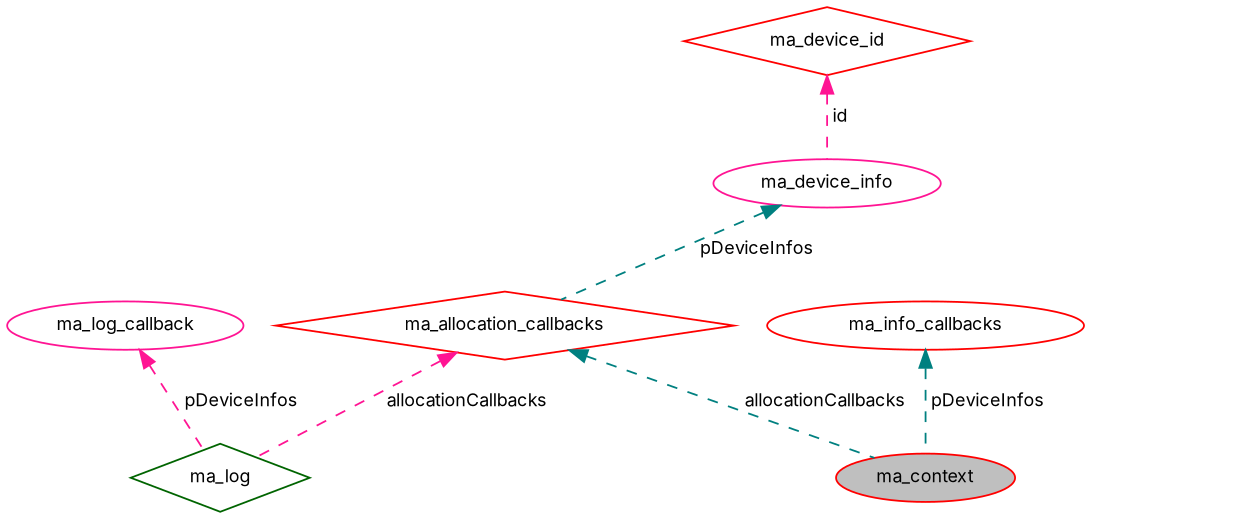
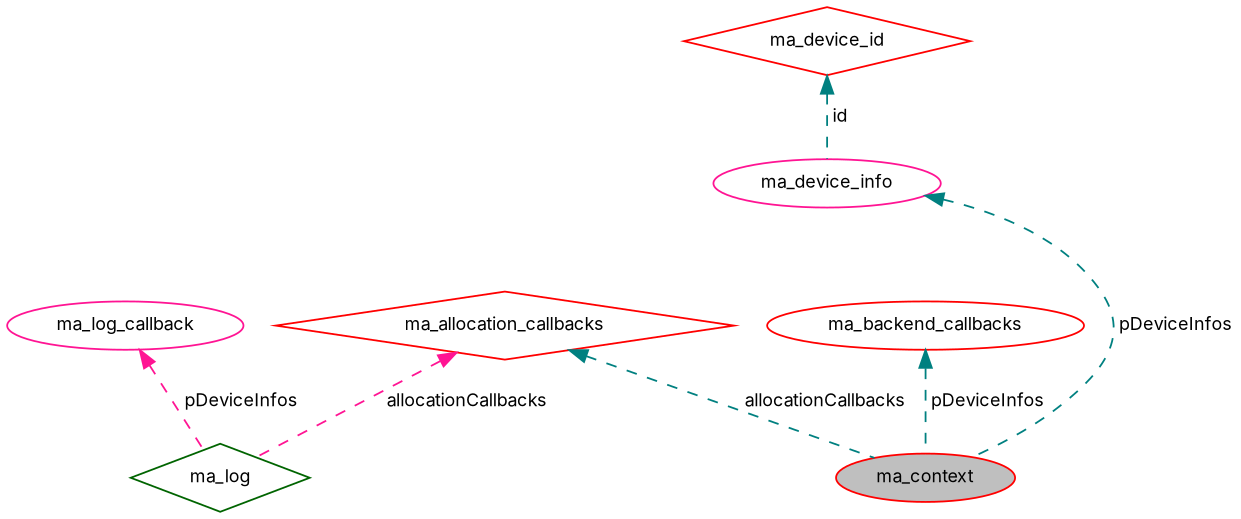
(827, 126) -> (827, 126)
(662, 256) -> (1111, 315)
(926, 326) -> (926, 326)
